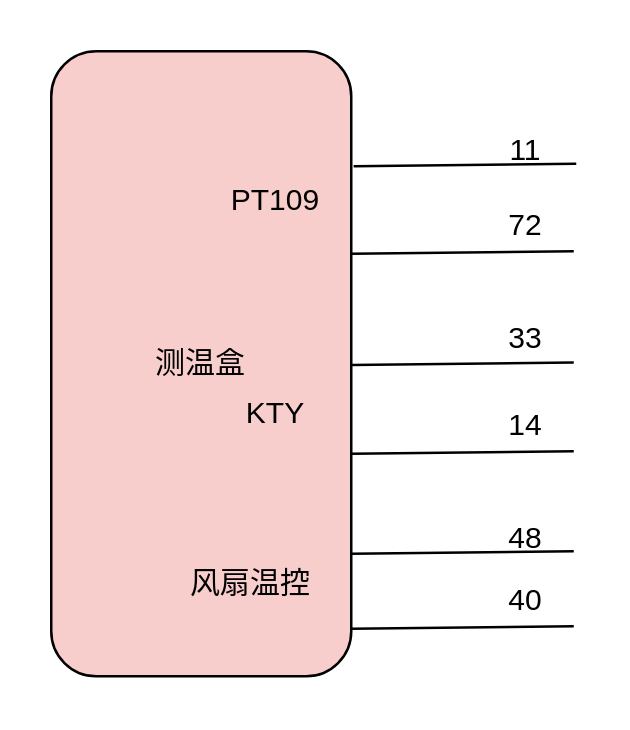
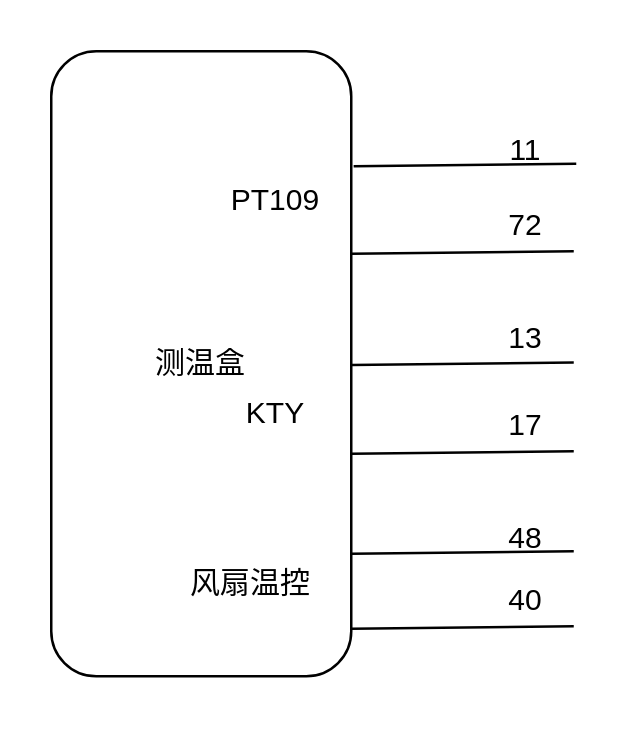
(526, 339) -> (526, 339)
(201, 364) -> (201, 364)
(526, 426) -> (526, 426)
